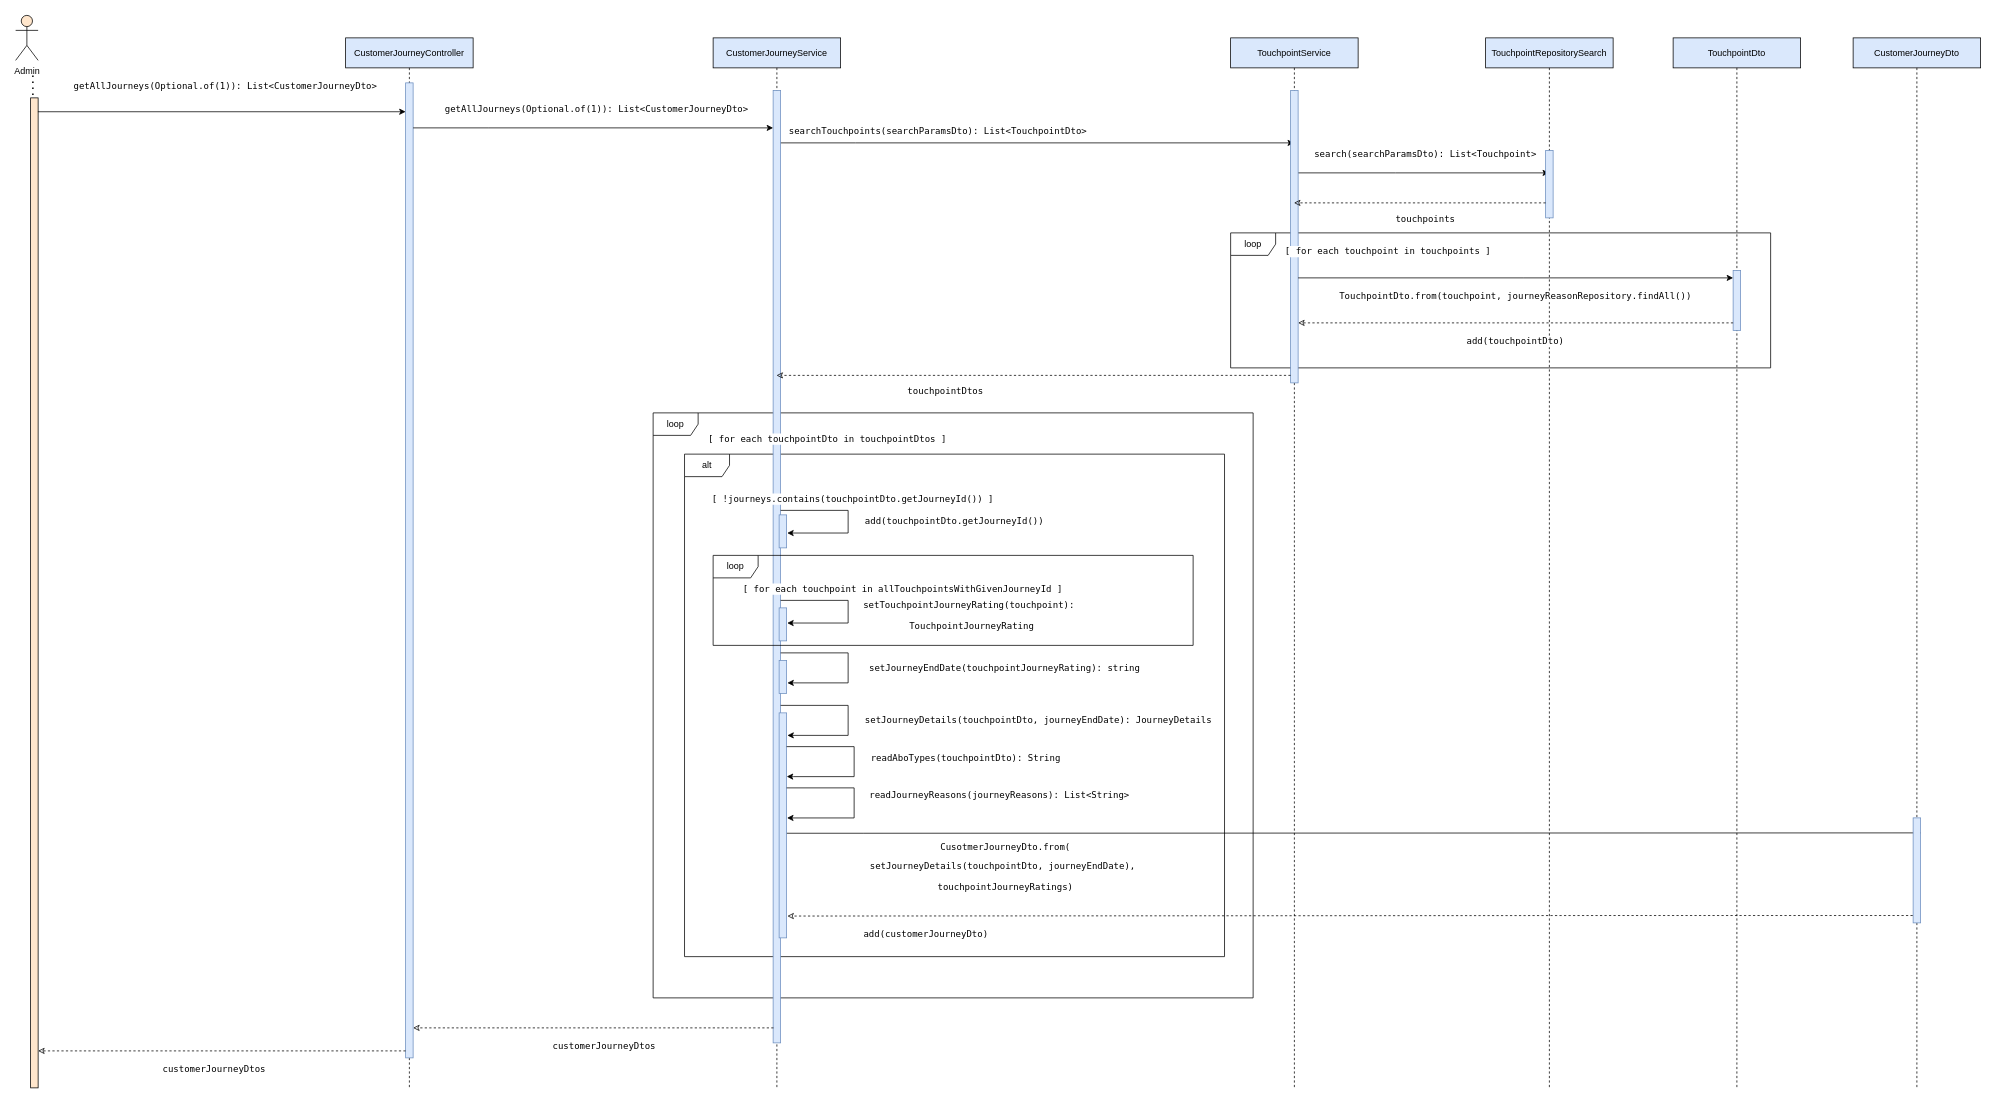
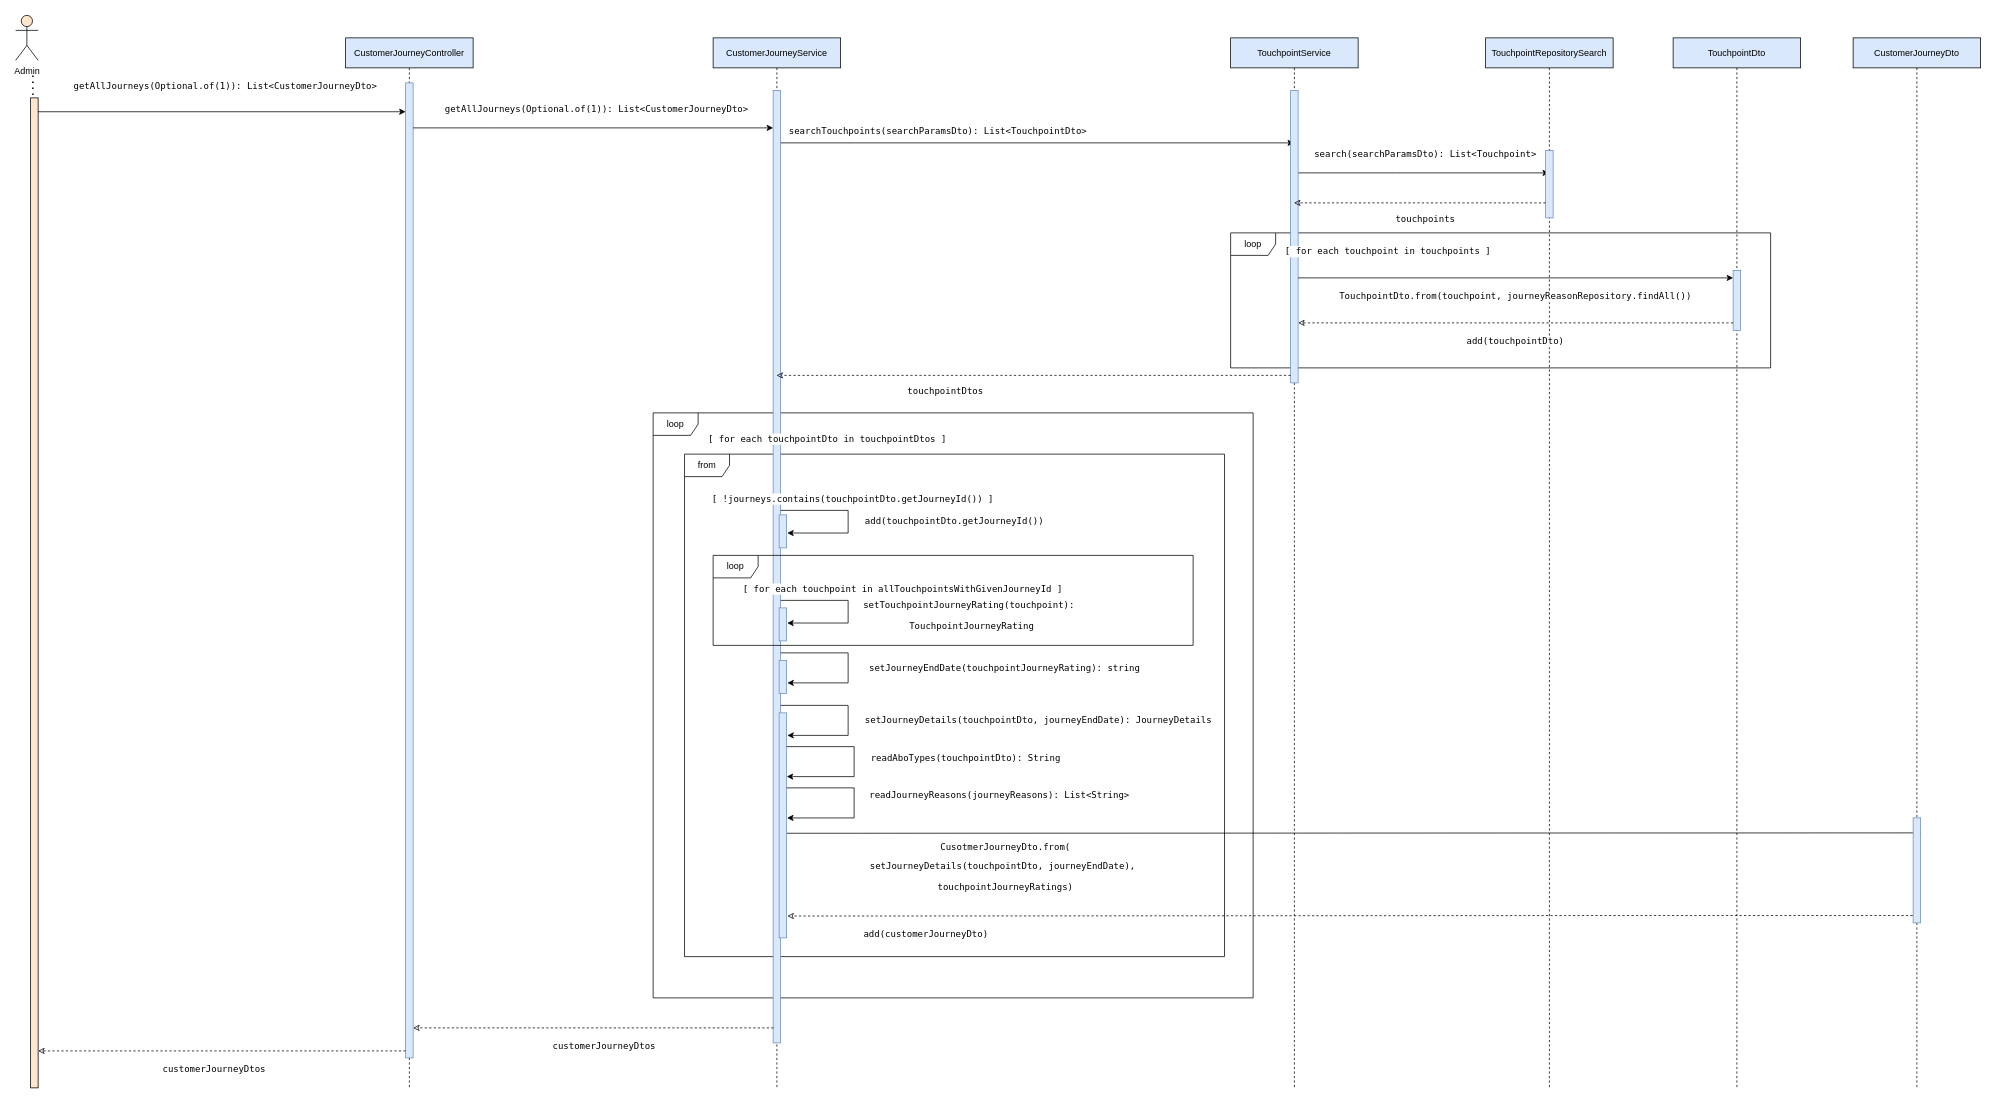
(707, 465) -> (707, 465)
